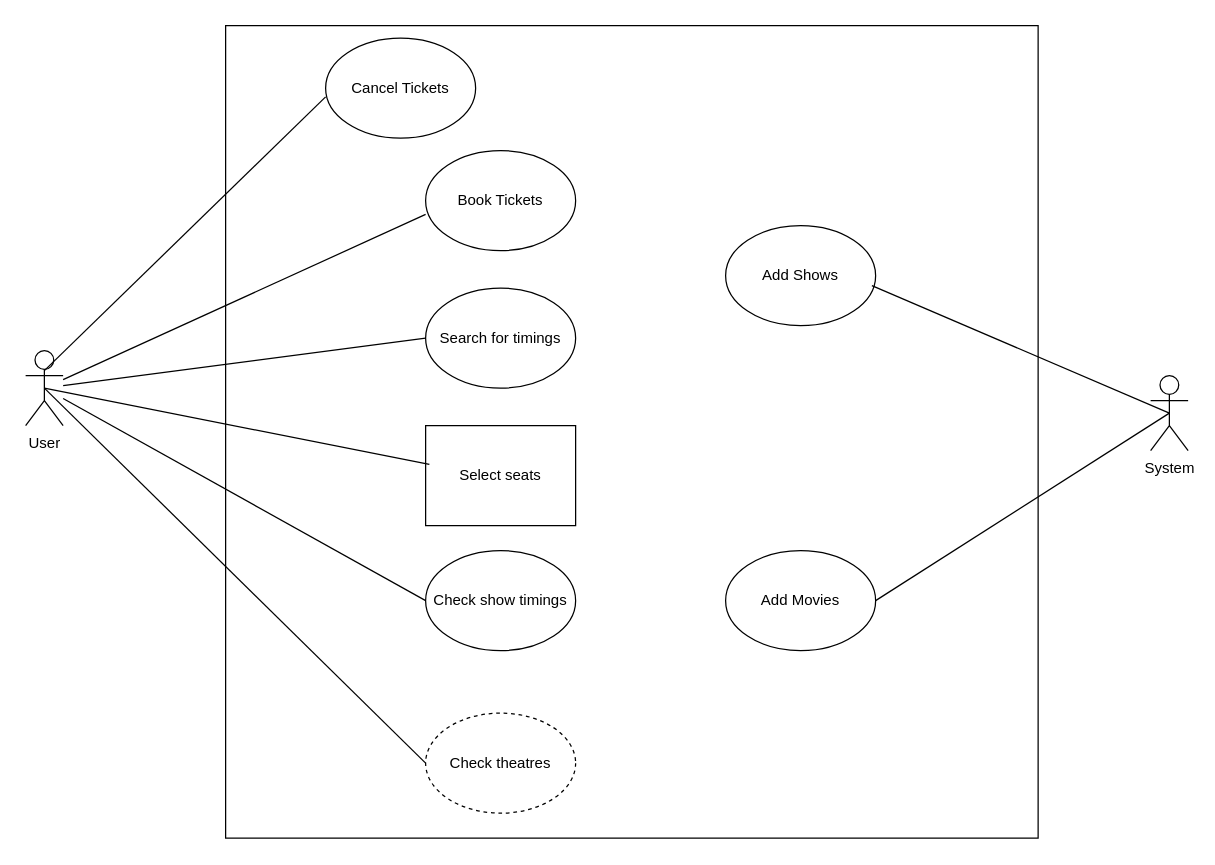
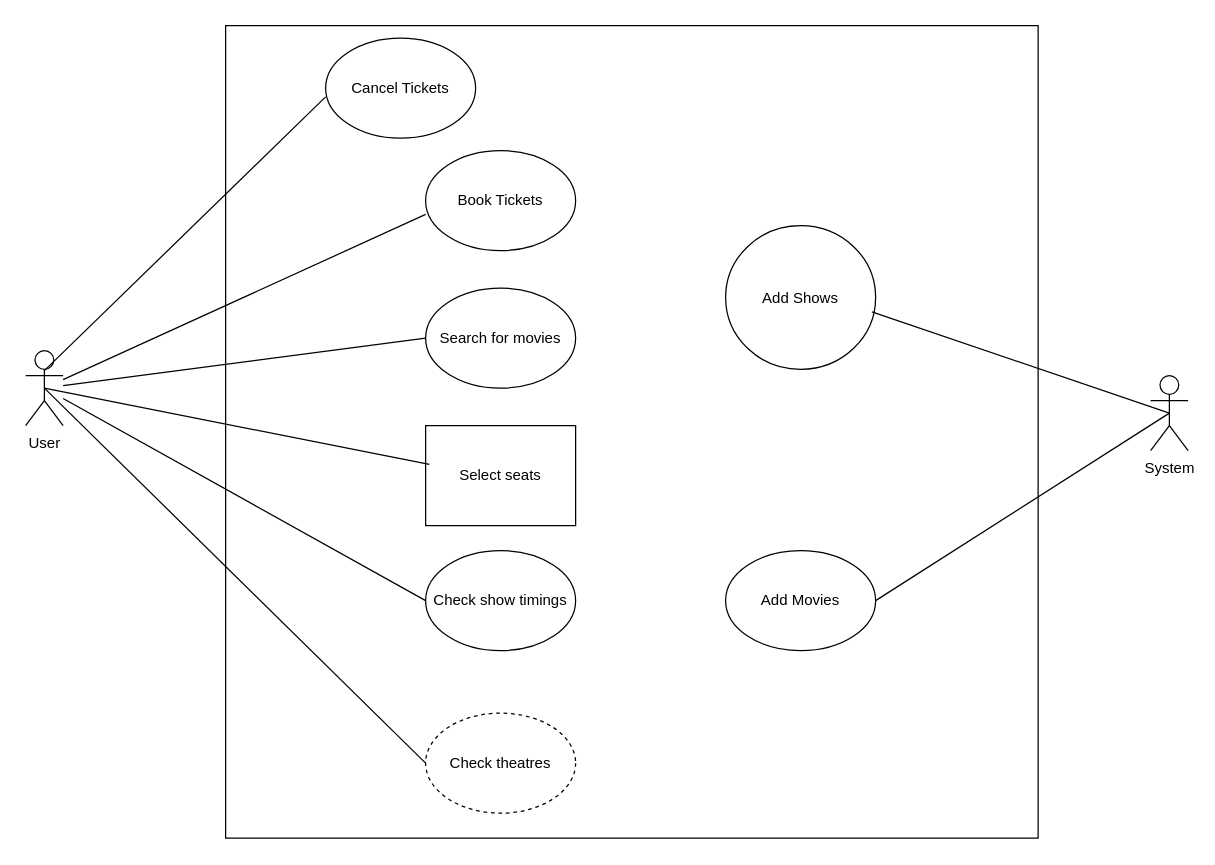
(801, 276) -> (801, 298)
(501, 338) -> (501, 338)
